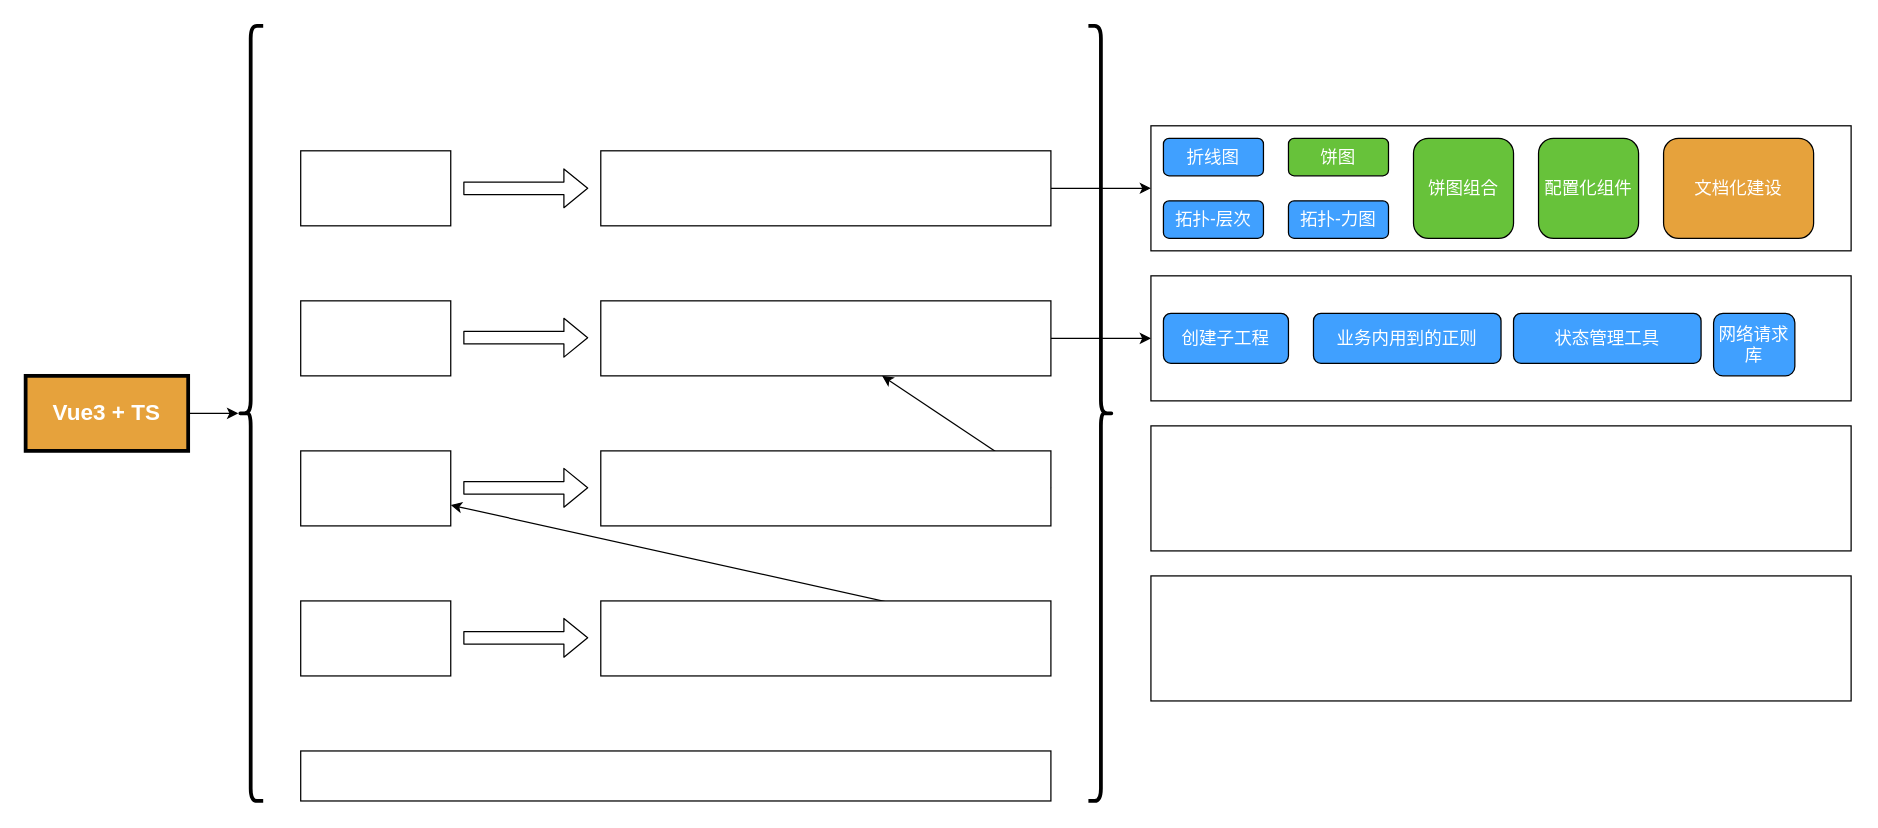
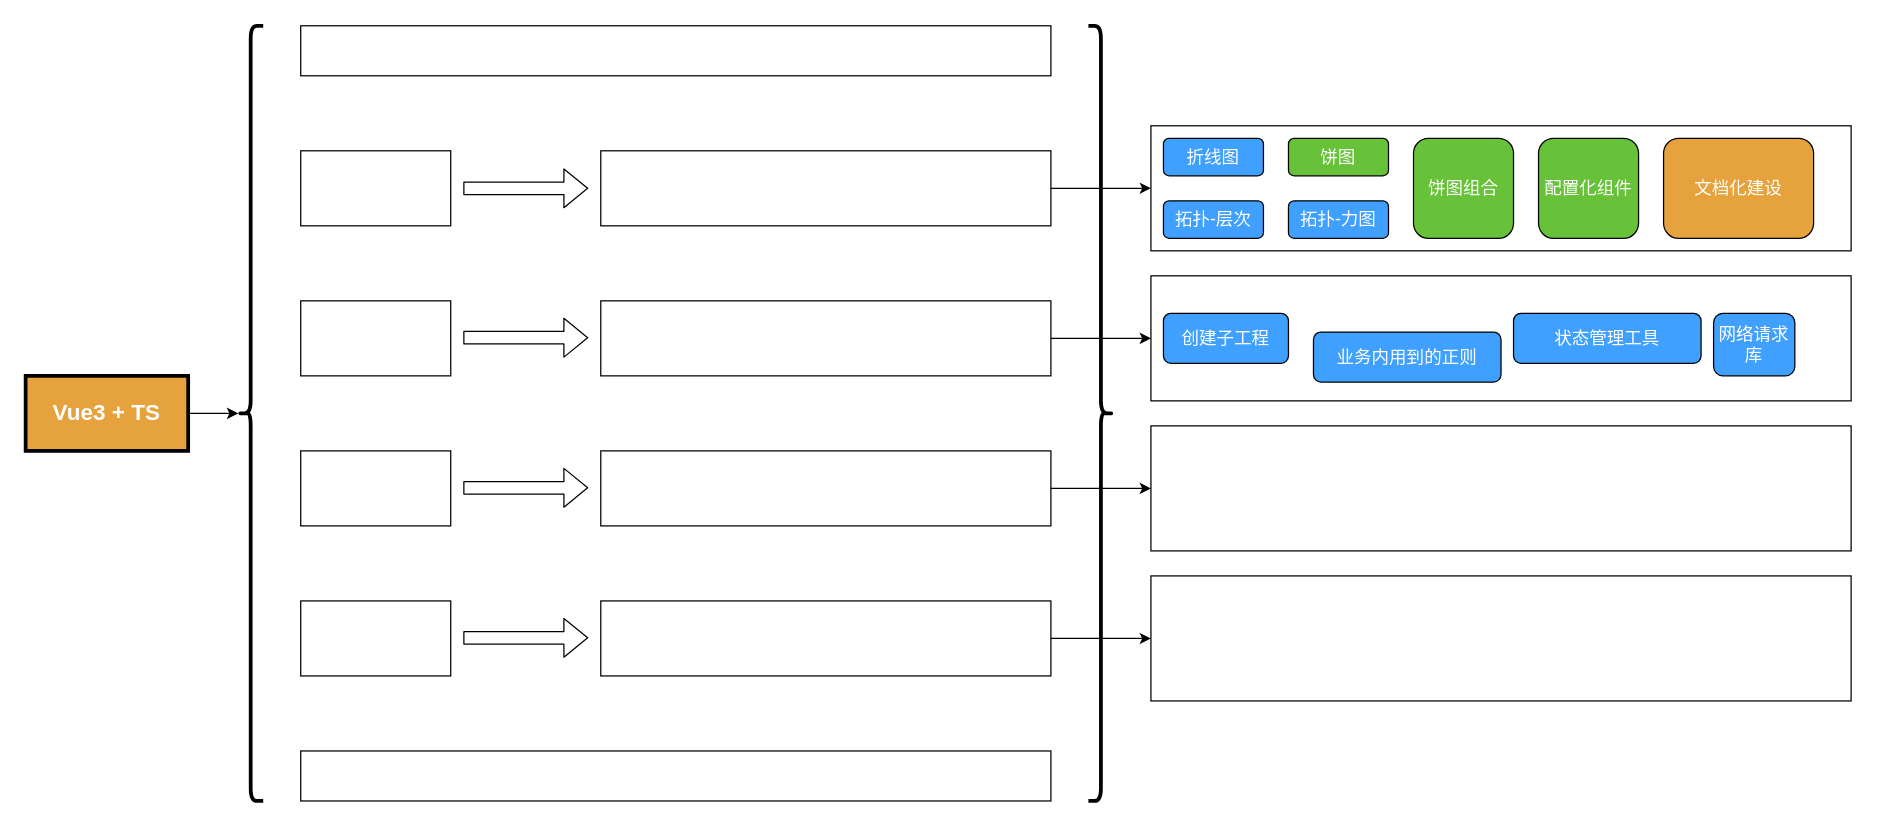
none -> (676, 51)
(1407, 338) -> (1407, 357)
(942, 416) -> (1097, 488)
(669, 553) -> (1097, 638)
